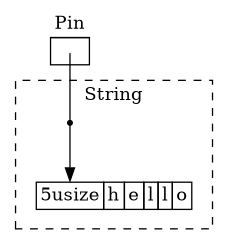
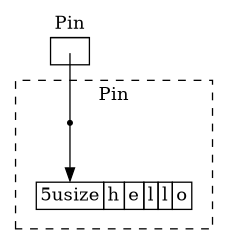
(114, 95) -> (114, 95)
